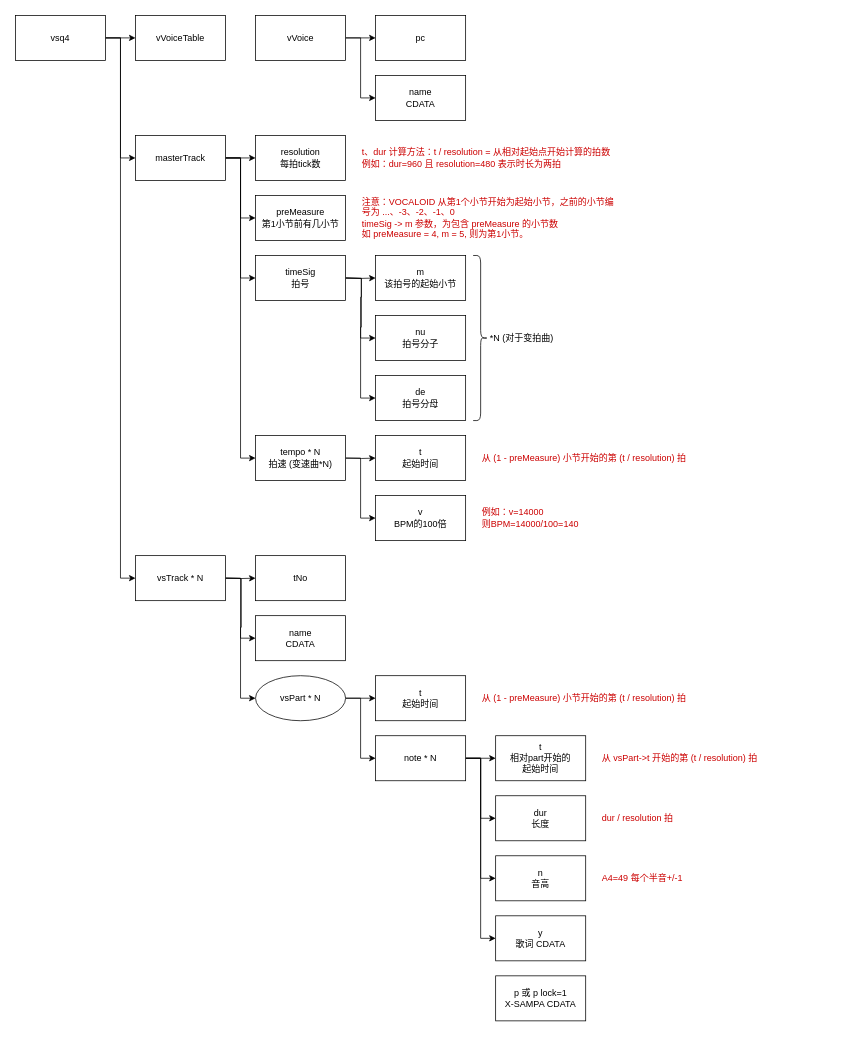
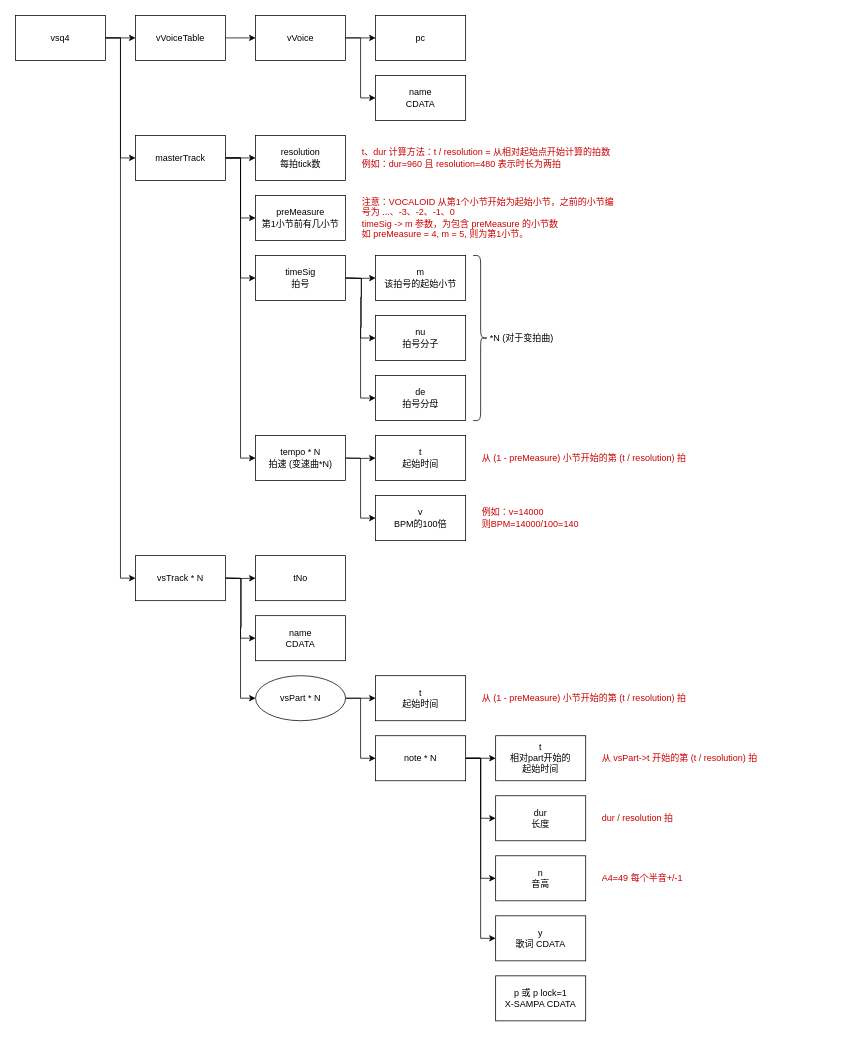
none -> (249, 38)
